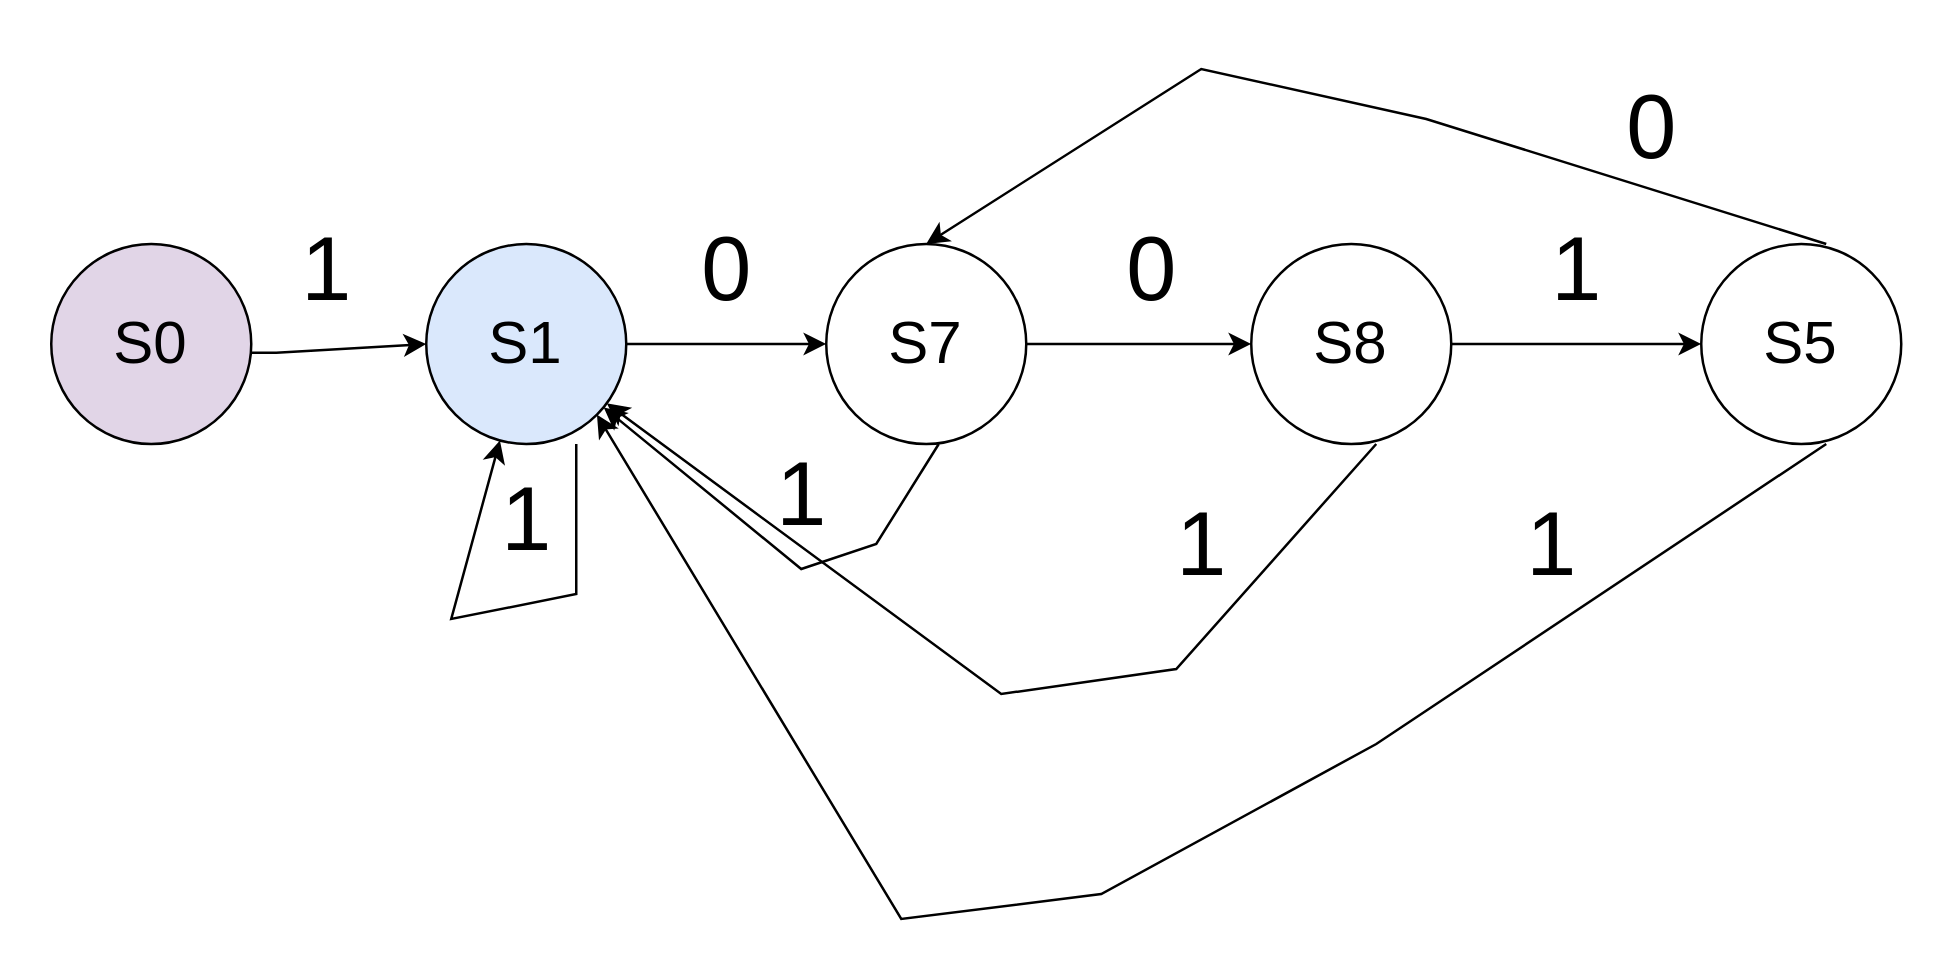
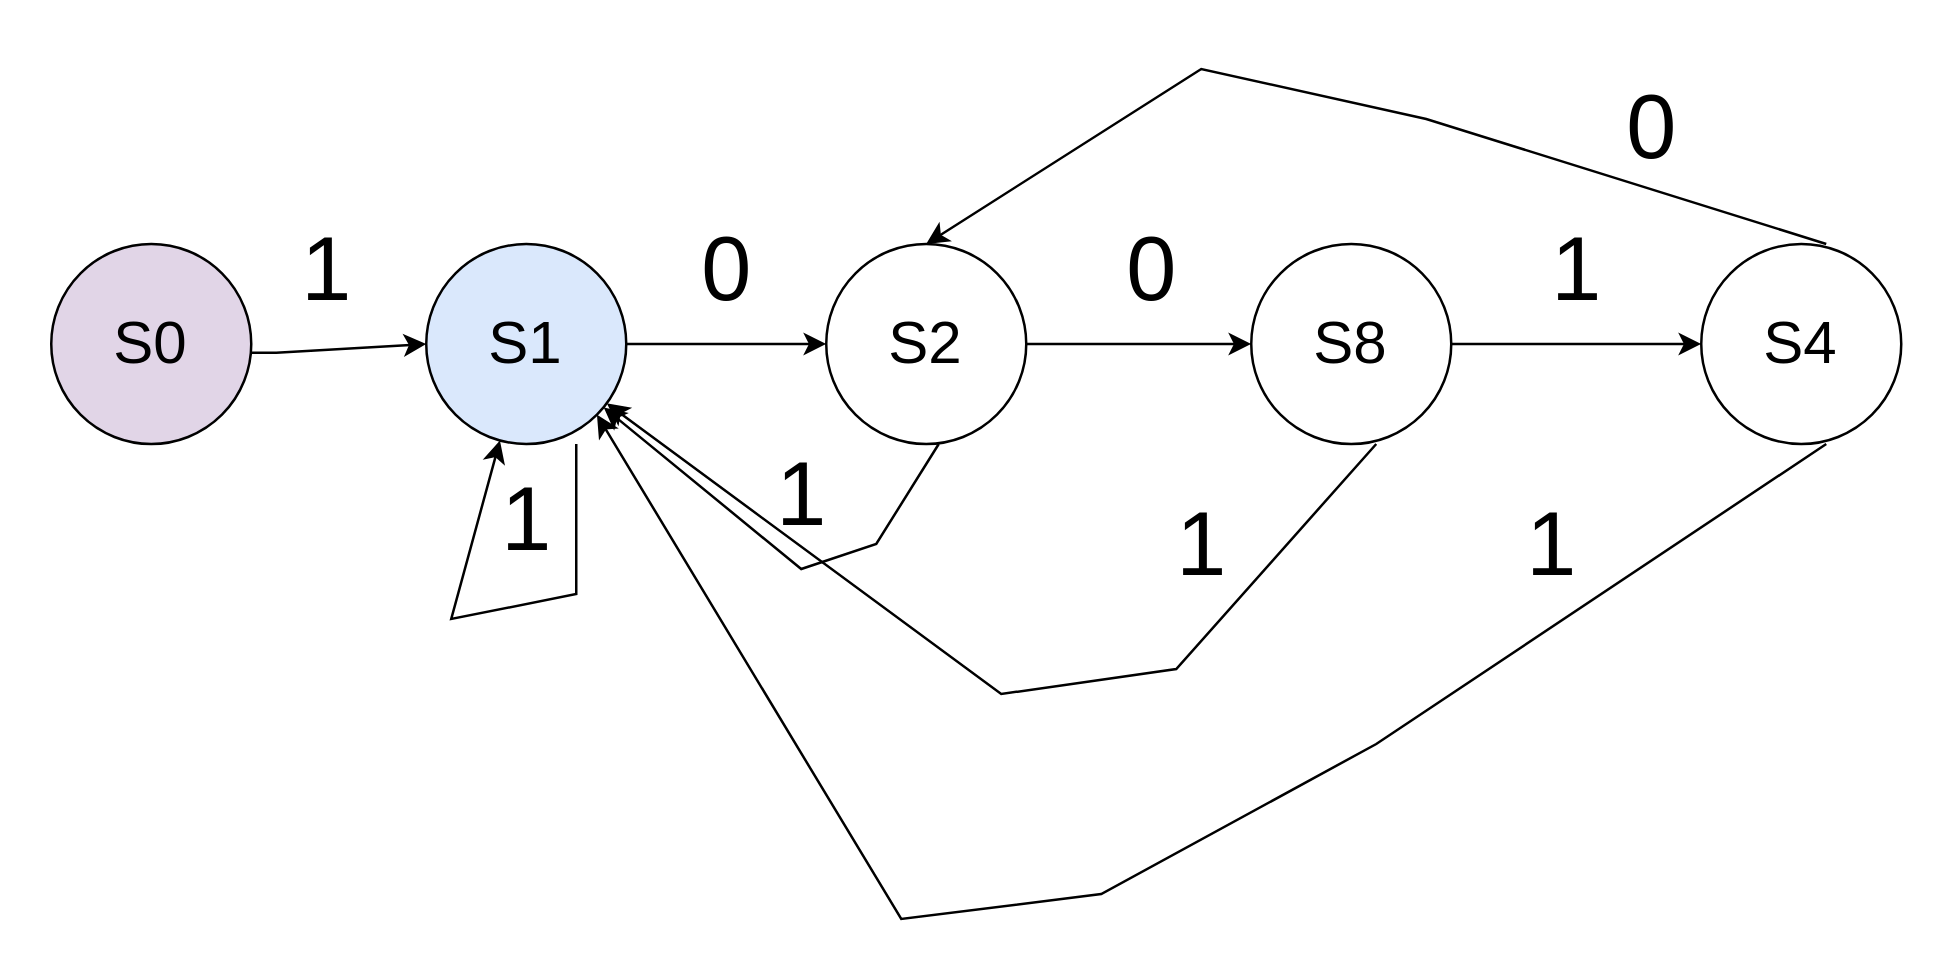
(926, 344) -> (926, 344)
(1801, 344) -> (1801, 344)
